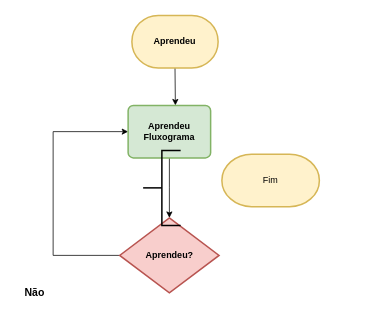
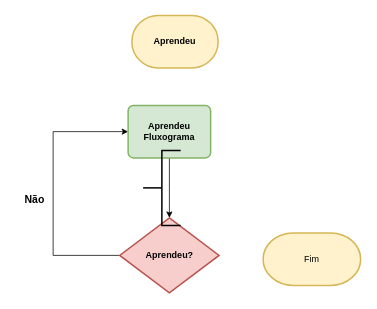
(175, 91) -> none
(270, 180) -> (312, 259)
(34, 293) -> (34, 199)
